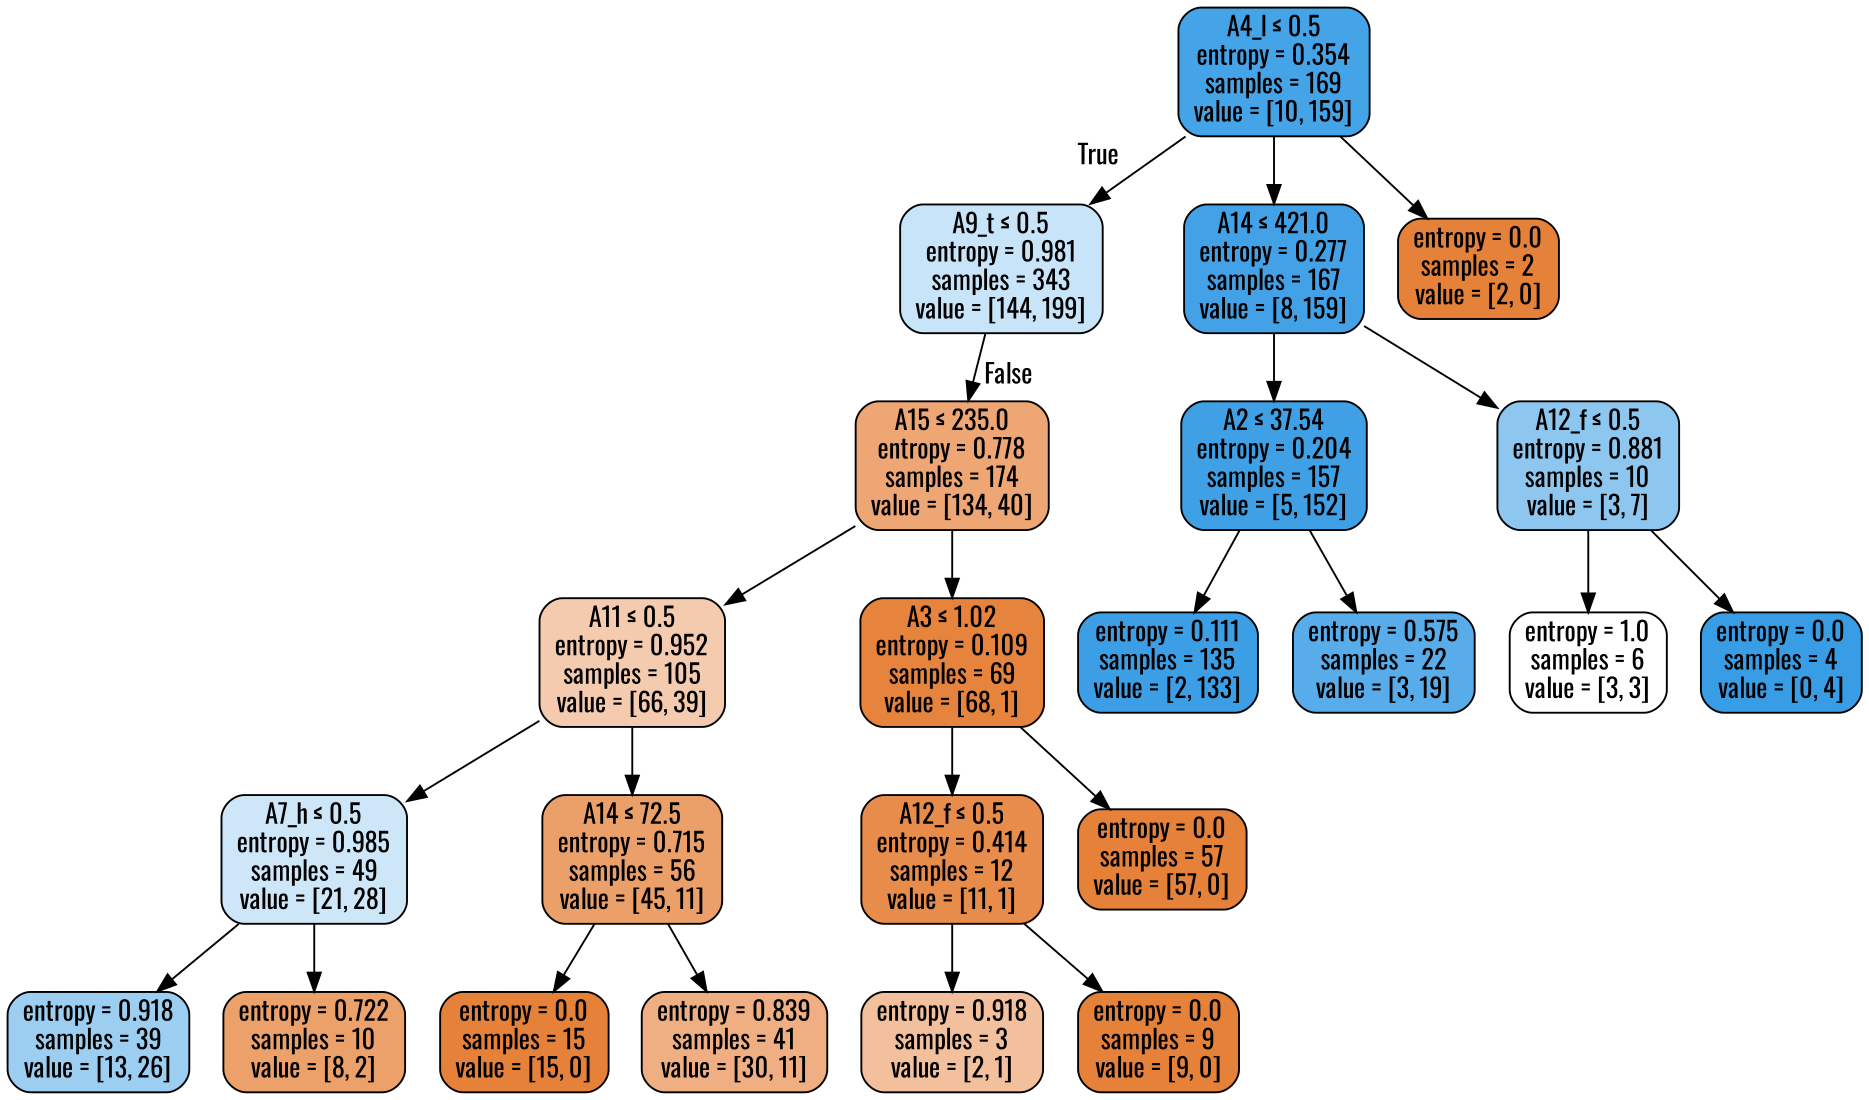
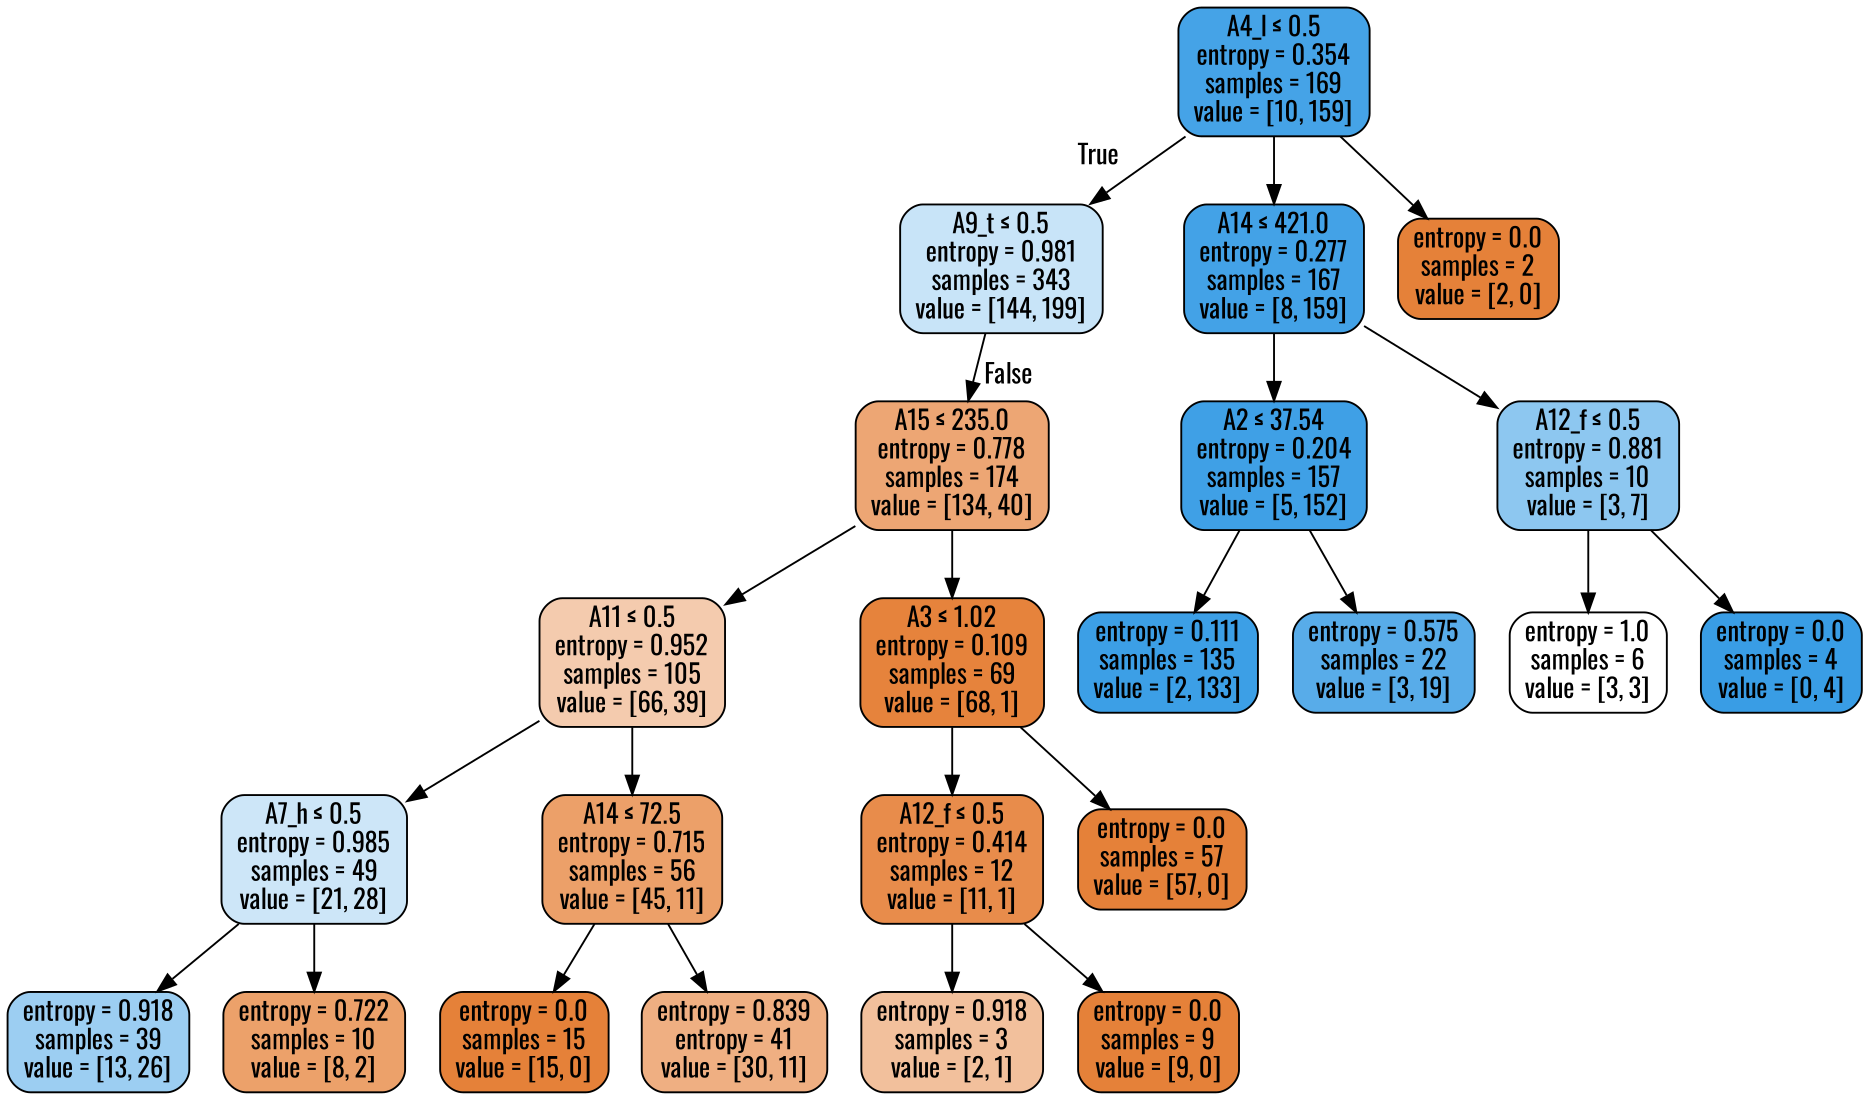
(735, 1041) -> (735, 1041)
